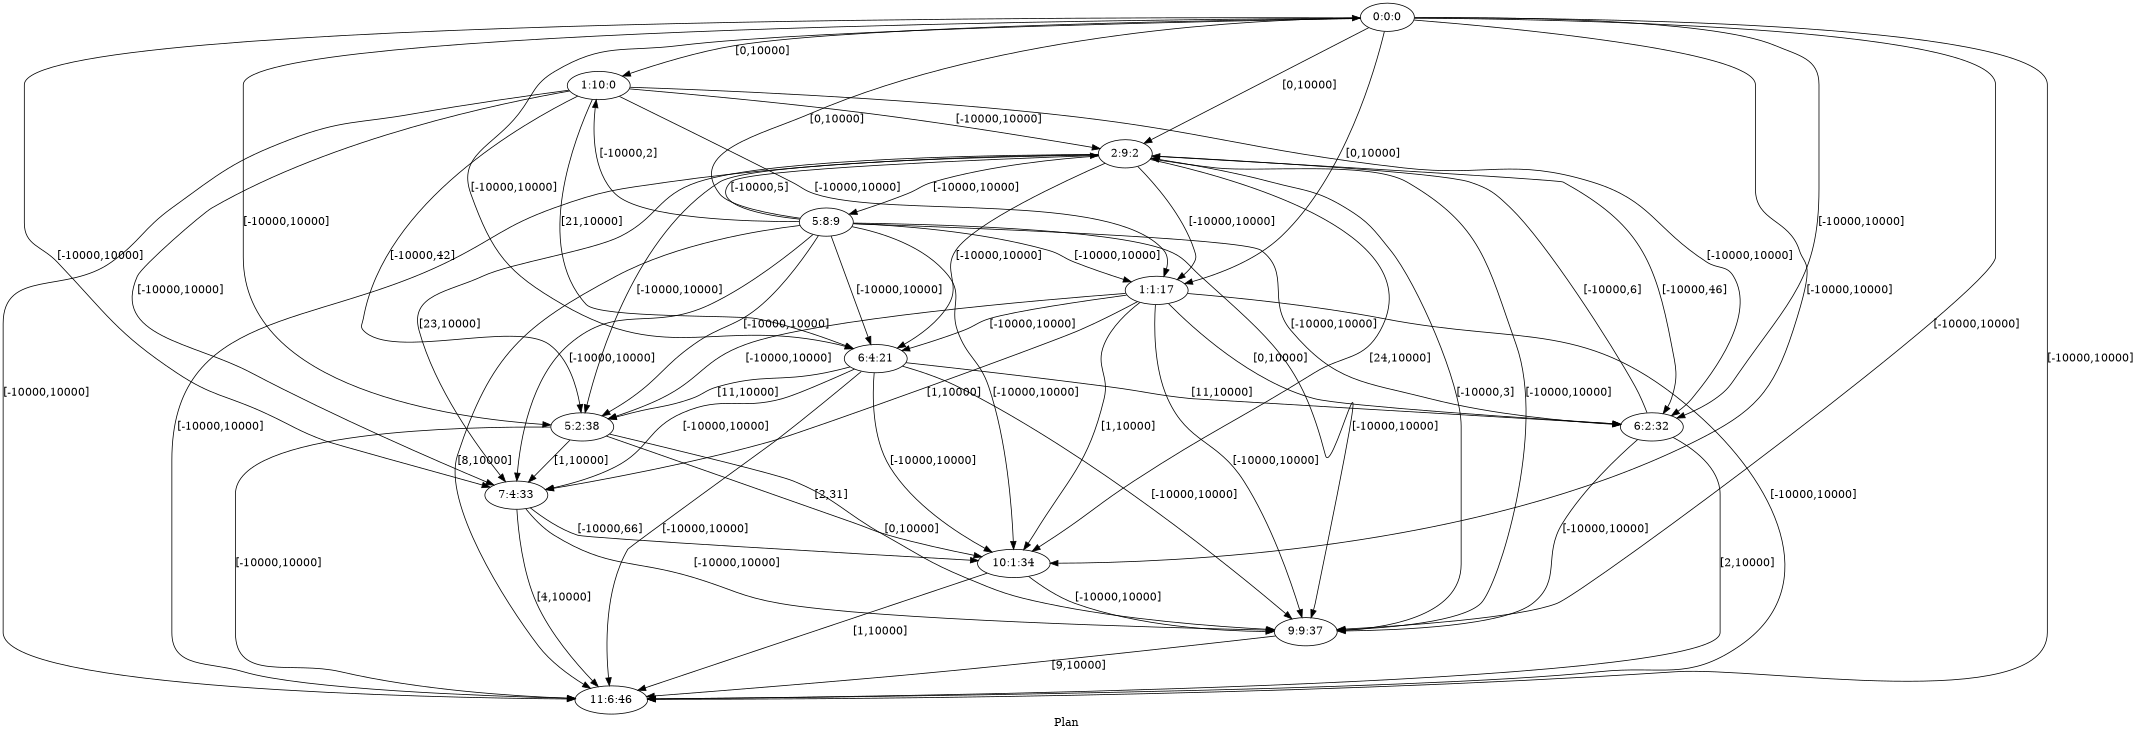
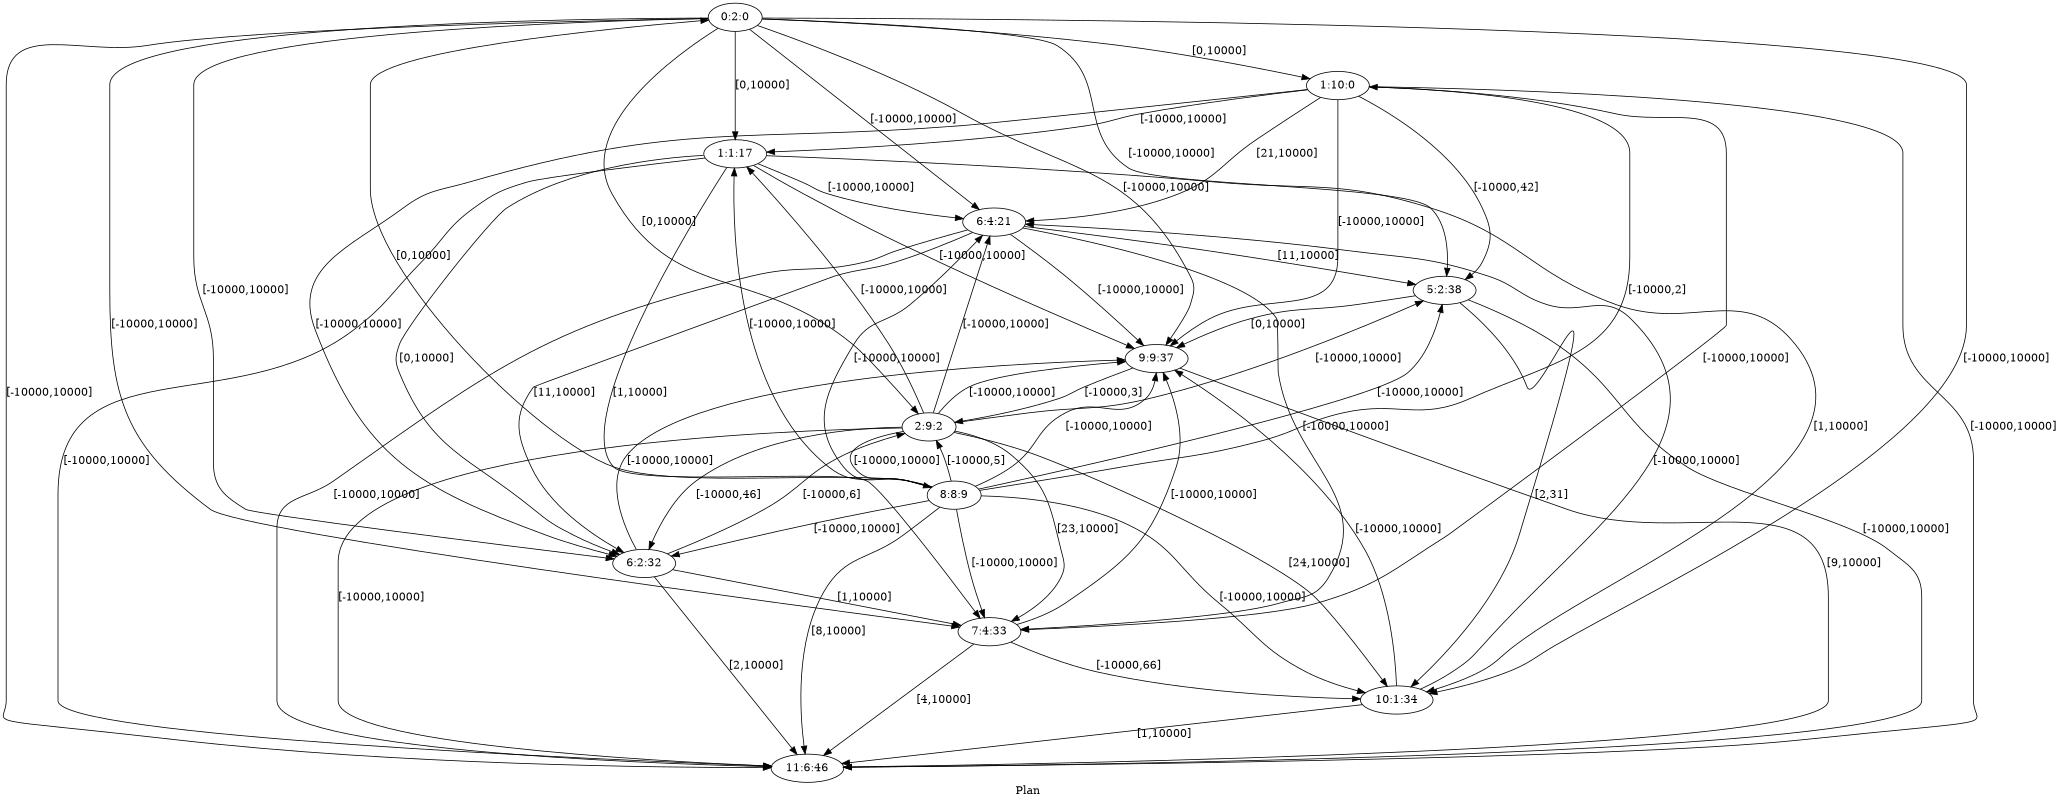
(1387, 17) -> (735, 17)
(862, 113) -> (1335, 276)
(826, 222) -> (954, 495)
(874, 319) -> none
(552, 458) -> (813, 597)
(898, 479) -> (1570, 308)
